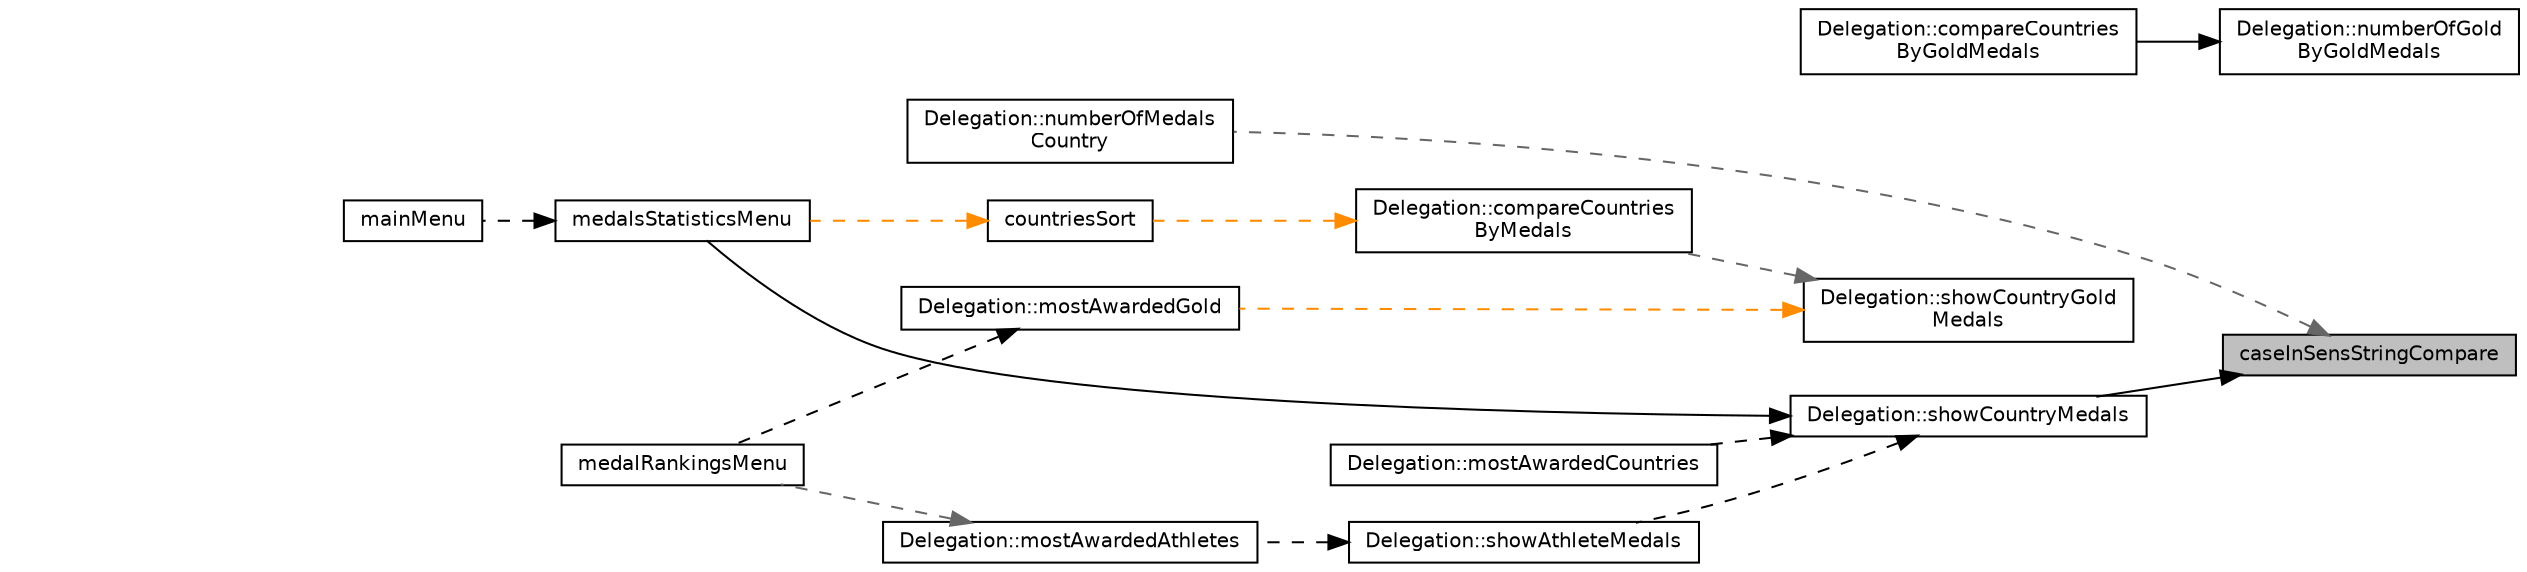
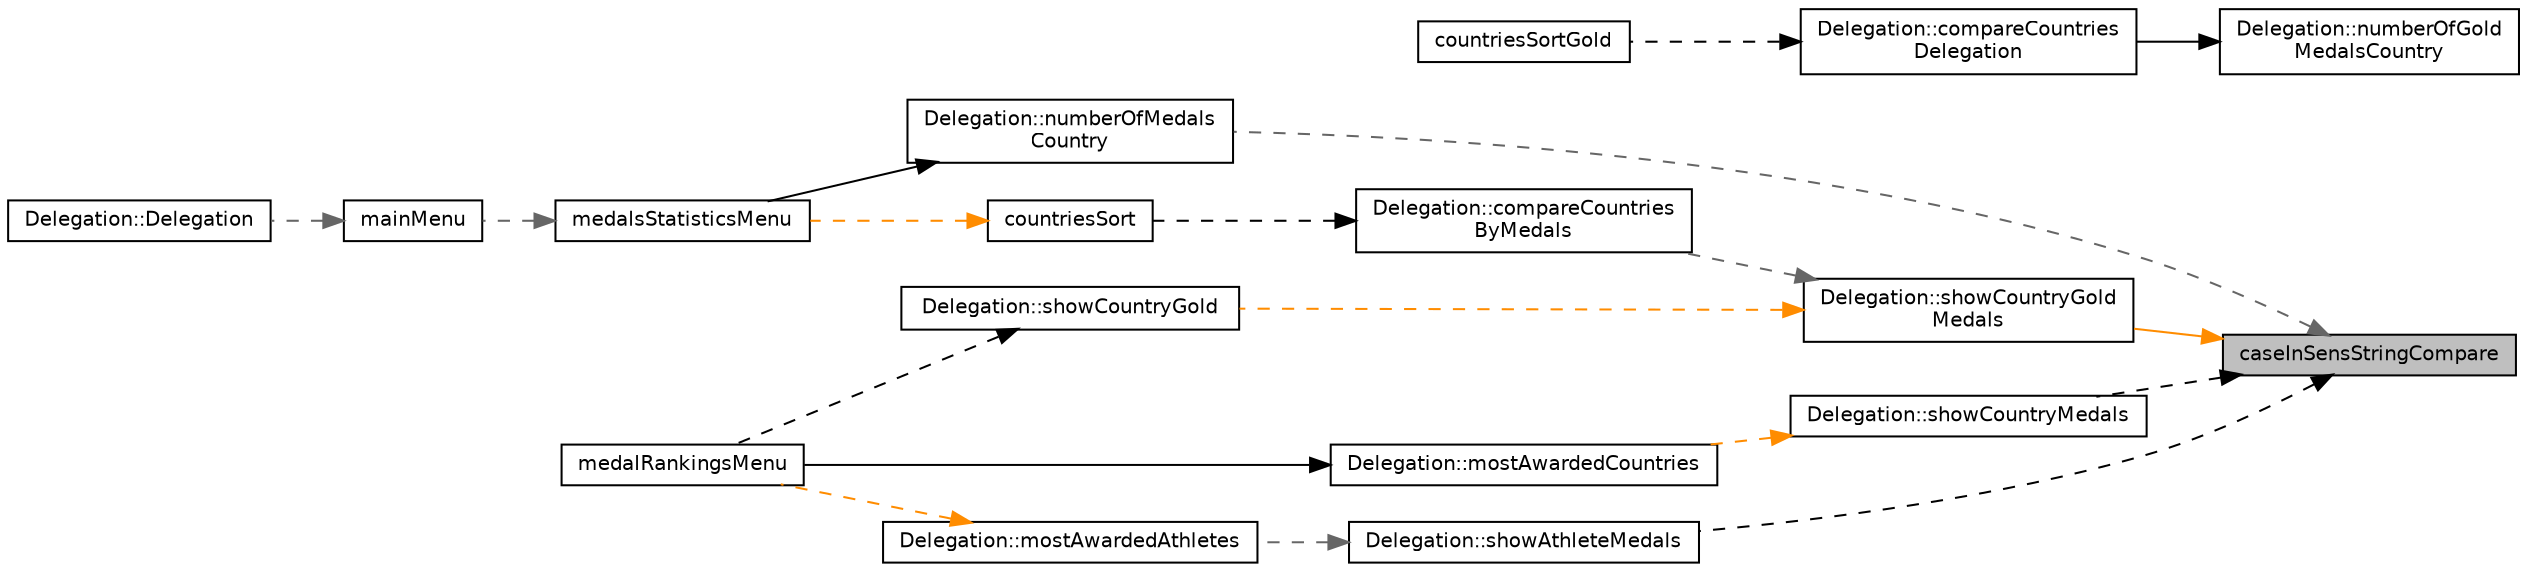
none -> (1524, 42)
(1969, 42) -> (1969, 42)
(2369, 42) -> (2369, 42)
none -> (139, 221)
(508, 221) -> (508, 221)
(1244, 221) -> (1244, 221)
(1070, 308) -> (1070, 308)
none -> (2168, 333)
(2159, 387) -> (2159, 387)
(1220, 396) -> (842, 184)
(1736, 442) -> (1736, 442)
none -> (1057, 465)
(1769, 488) -> (2014, 487)
(866, 501) -> (866, 501)
(1293, 542) -> (1293, 542)
